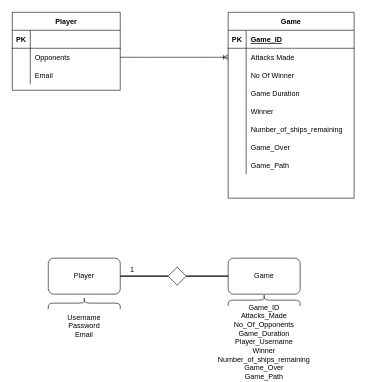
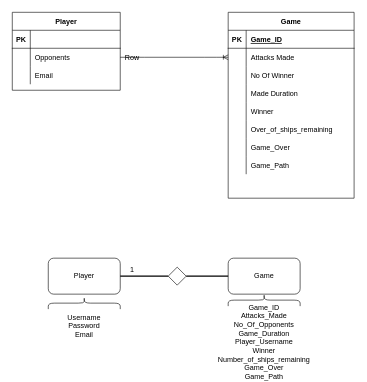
none -> (165, 57)
(275, 94) -> (275, 94)
(298, 130) -> (294, 130)
